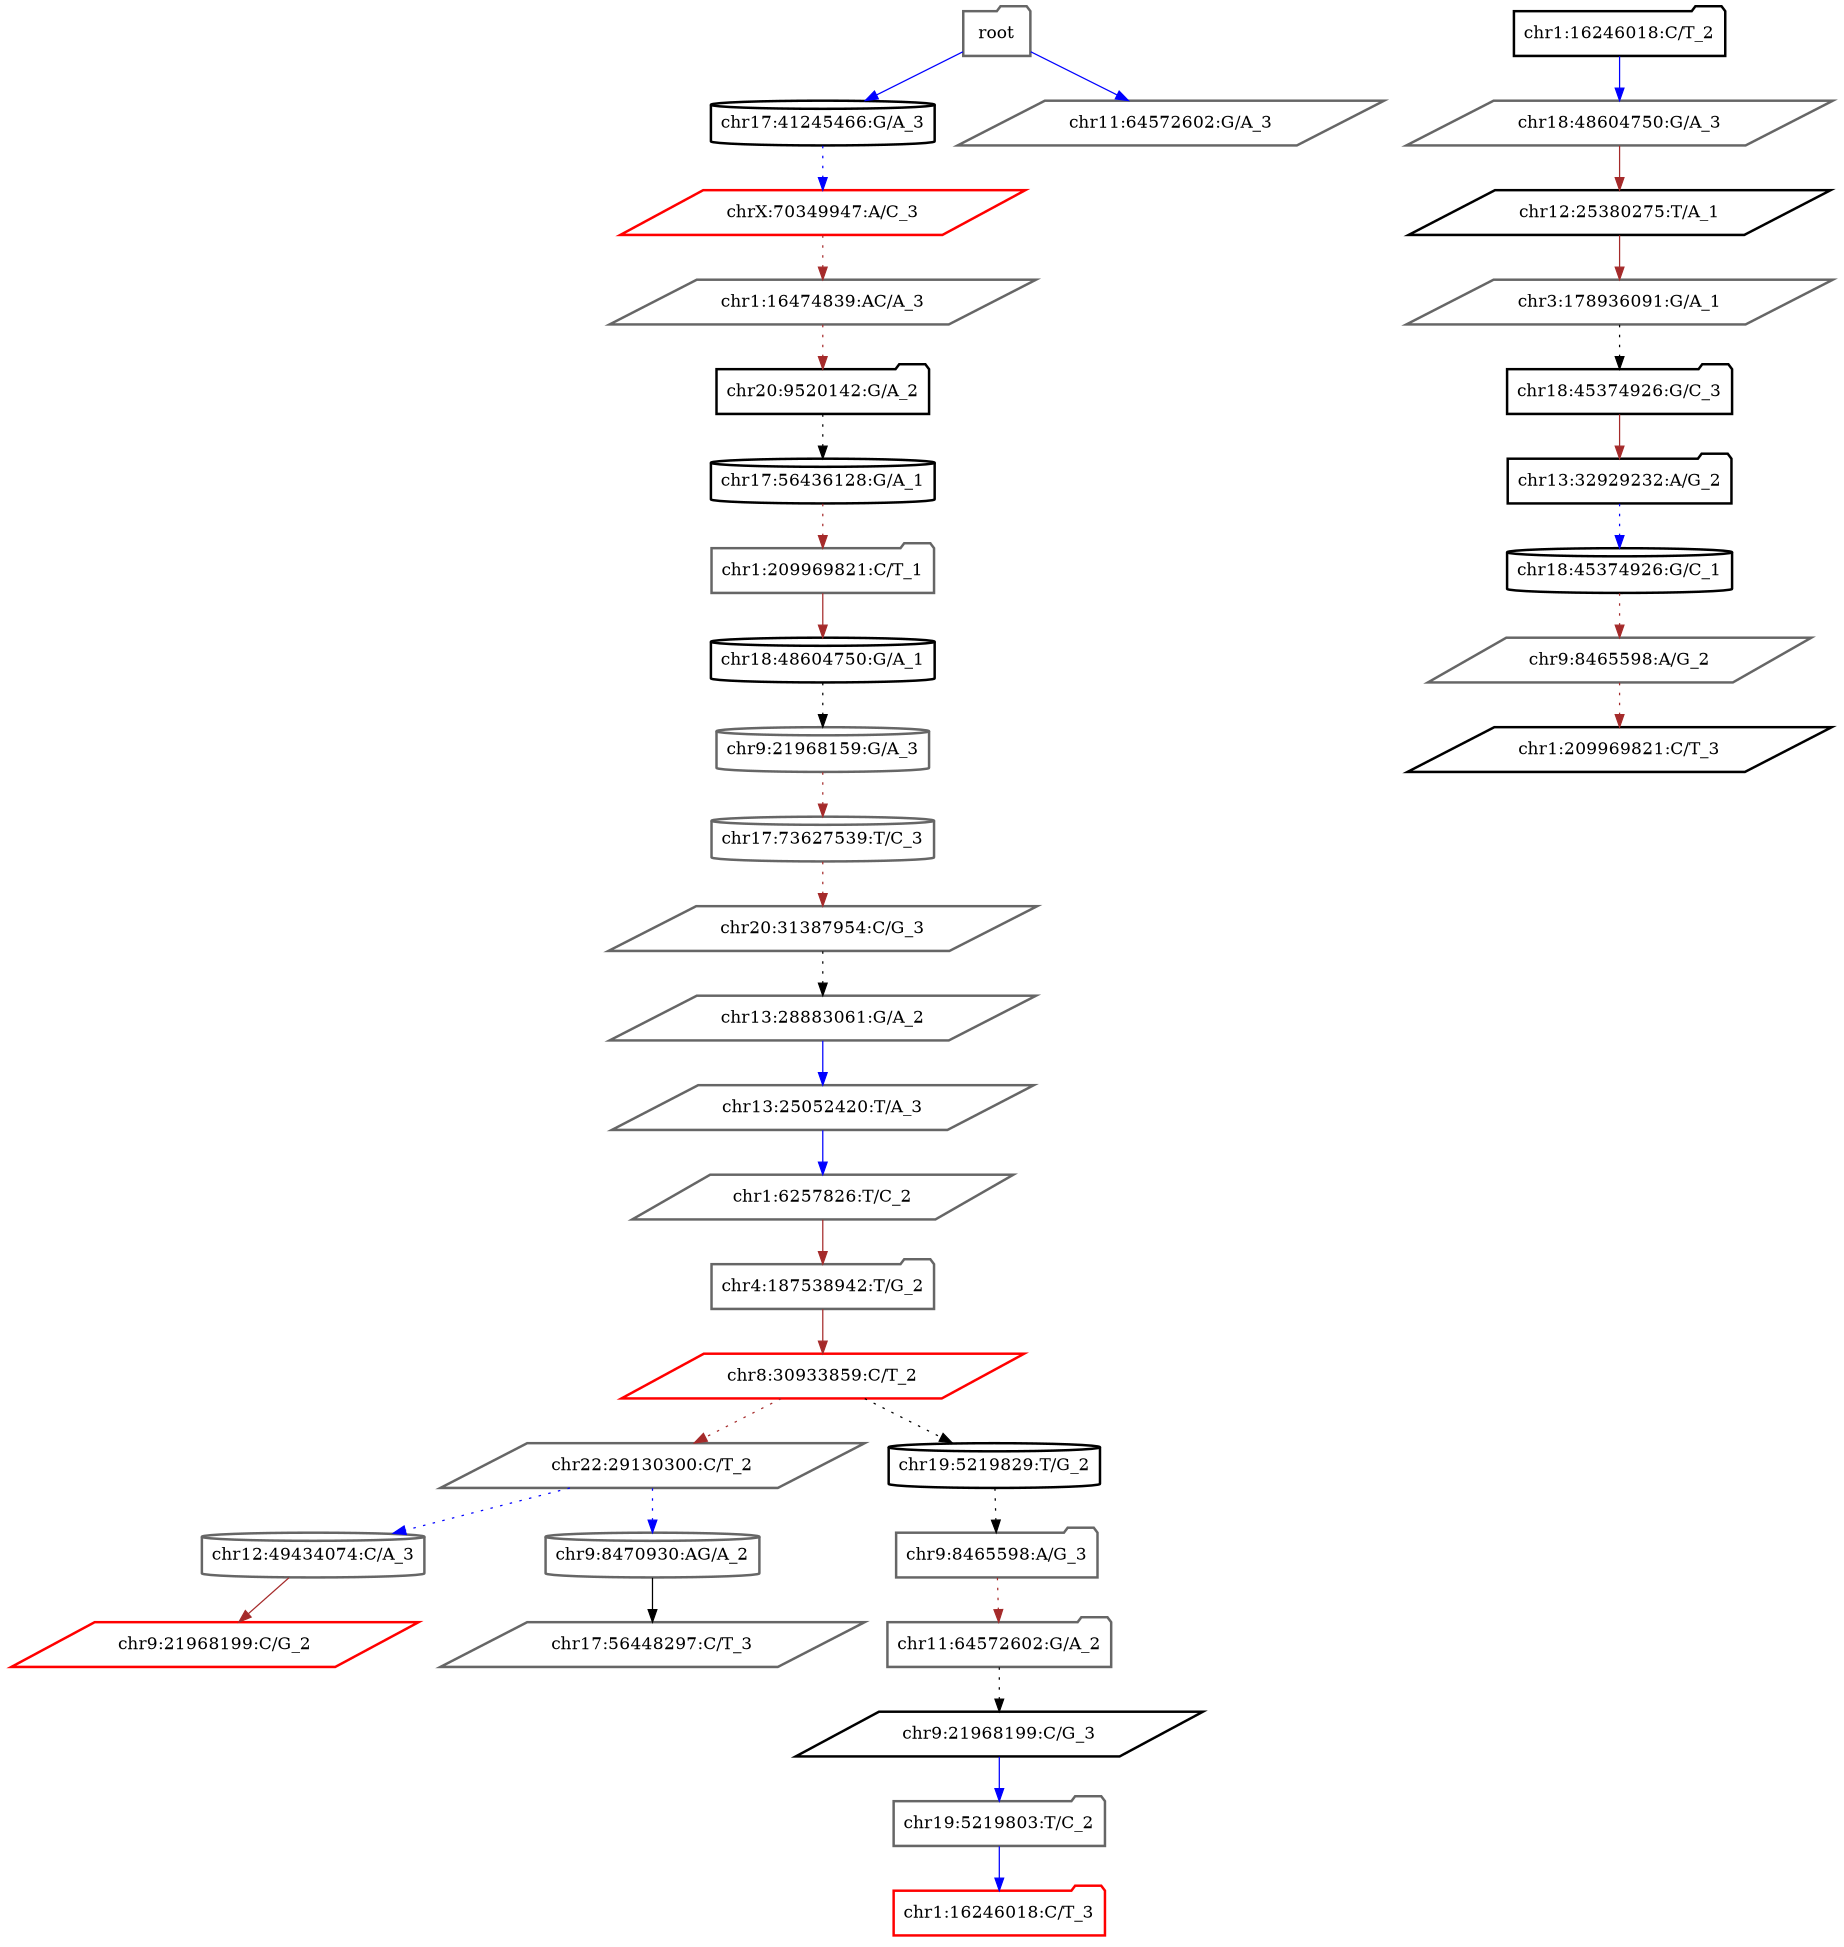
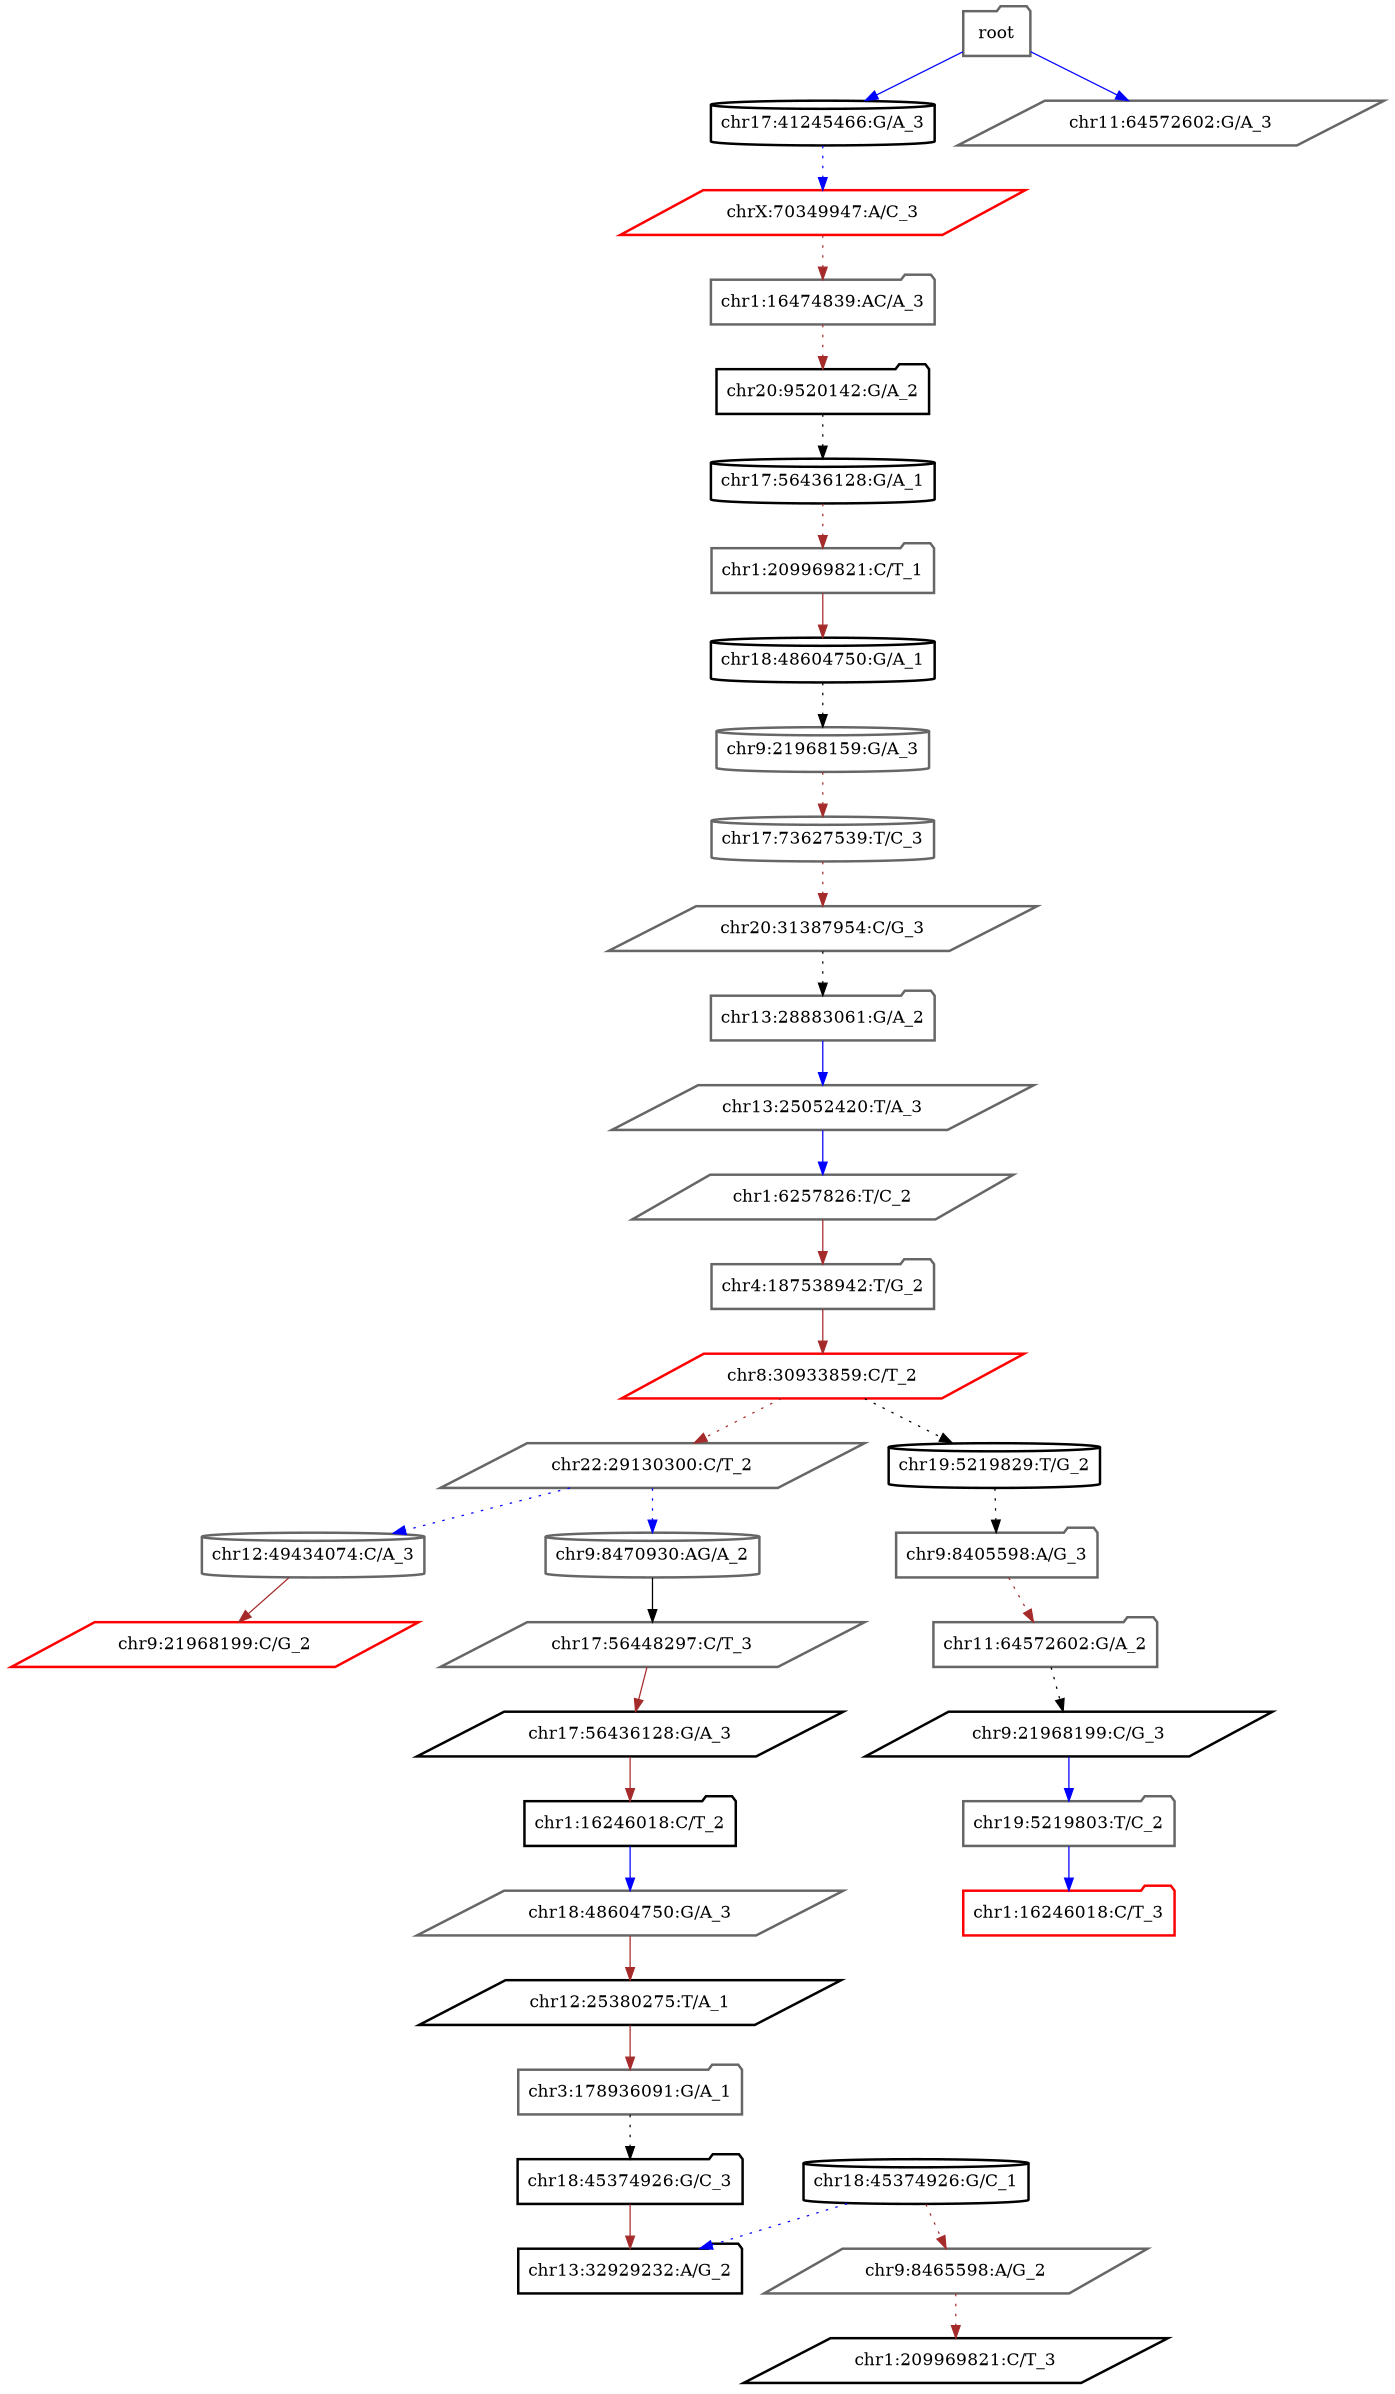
(823, 302) -> (823, 302)
(1620, 302) -> (630, 2092)
(1620, 520) -> (780, 2224)
(823, 1018) -> (823, 1018)
(997, 1555) -> (997, 1555)
none -> (630, 1734)
